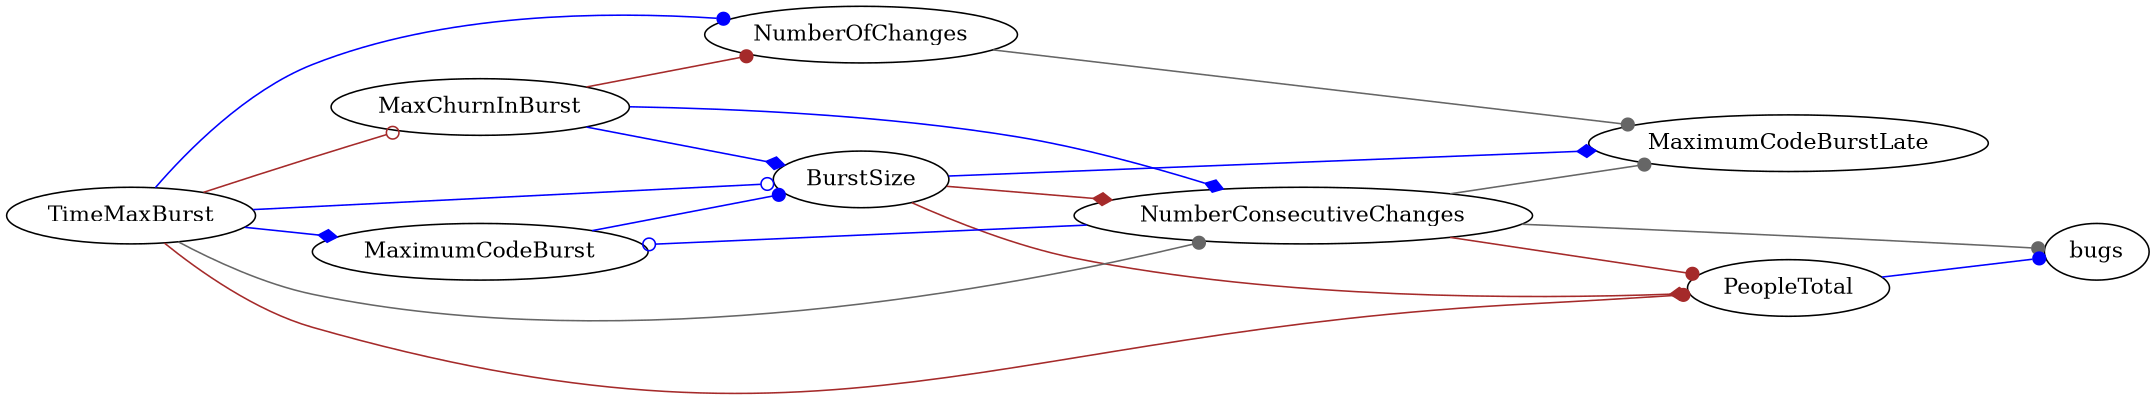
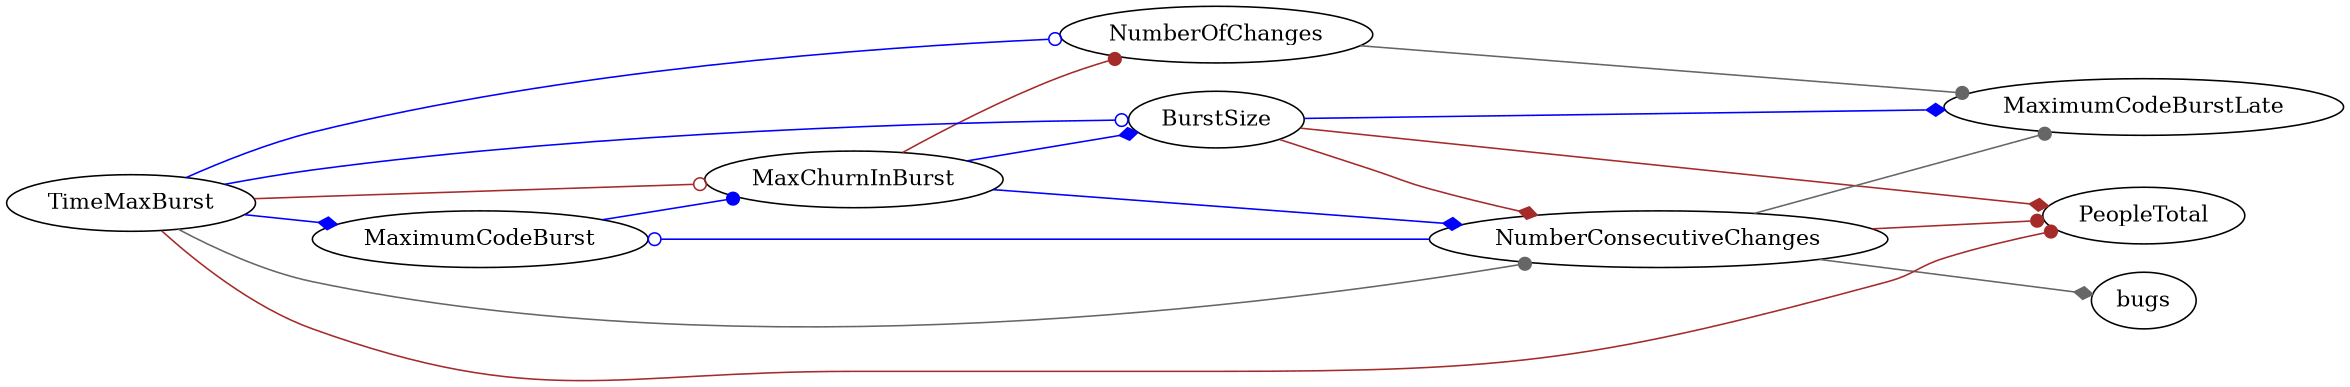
(412, 35) -> (612, 77)
(682, 213) -> (665, 210)
(1777, 235) -> (1947, 276)
(1957, 268) -> none
